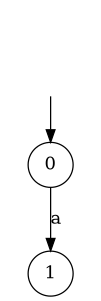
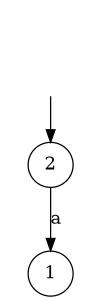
(51, 165) -> (51, 165)
